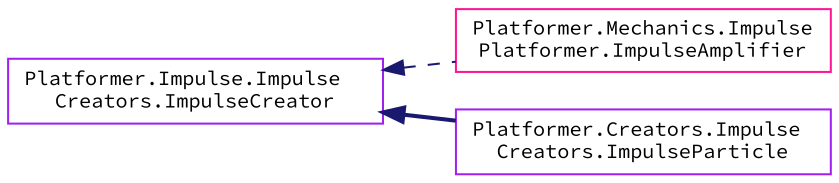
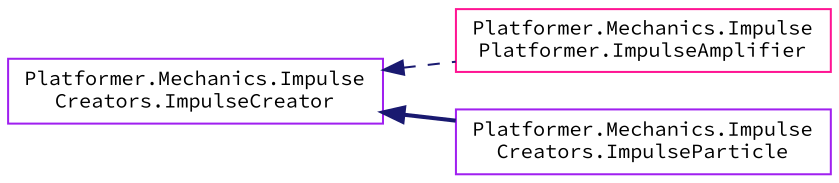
(196, 91) -> (196, 91)
(643, 142) -> (643, 142)
